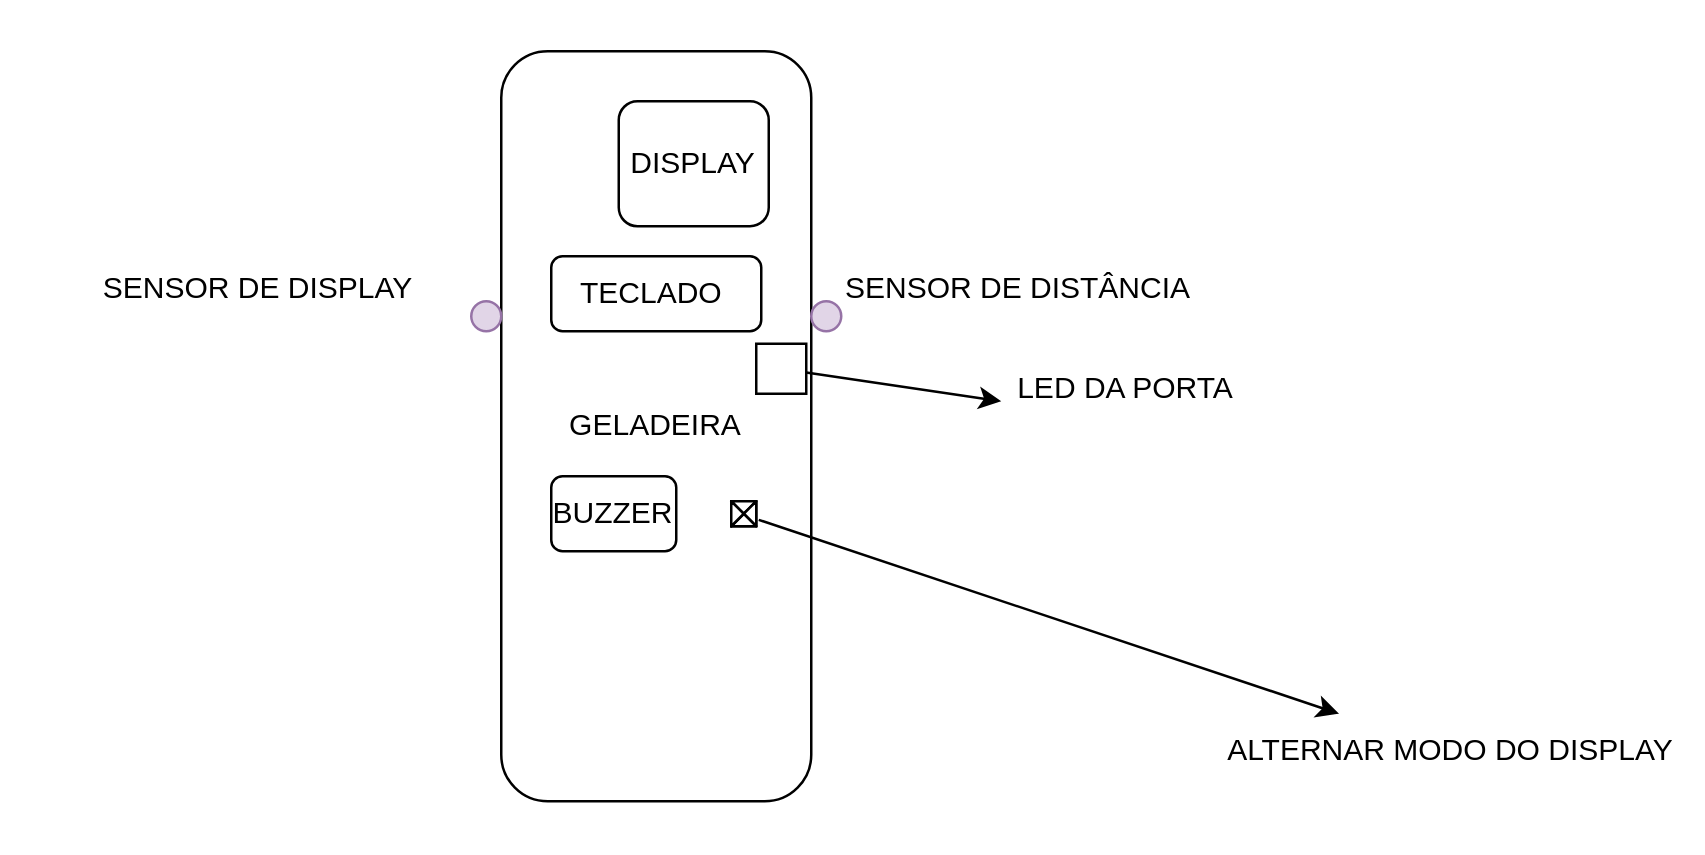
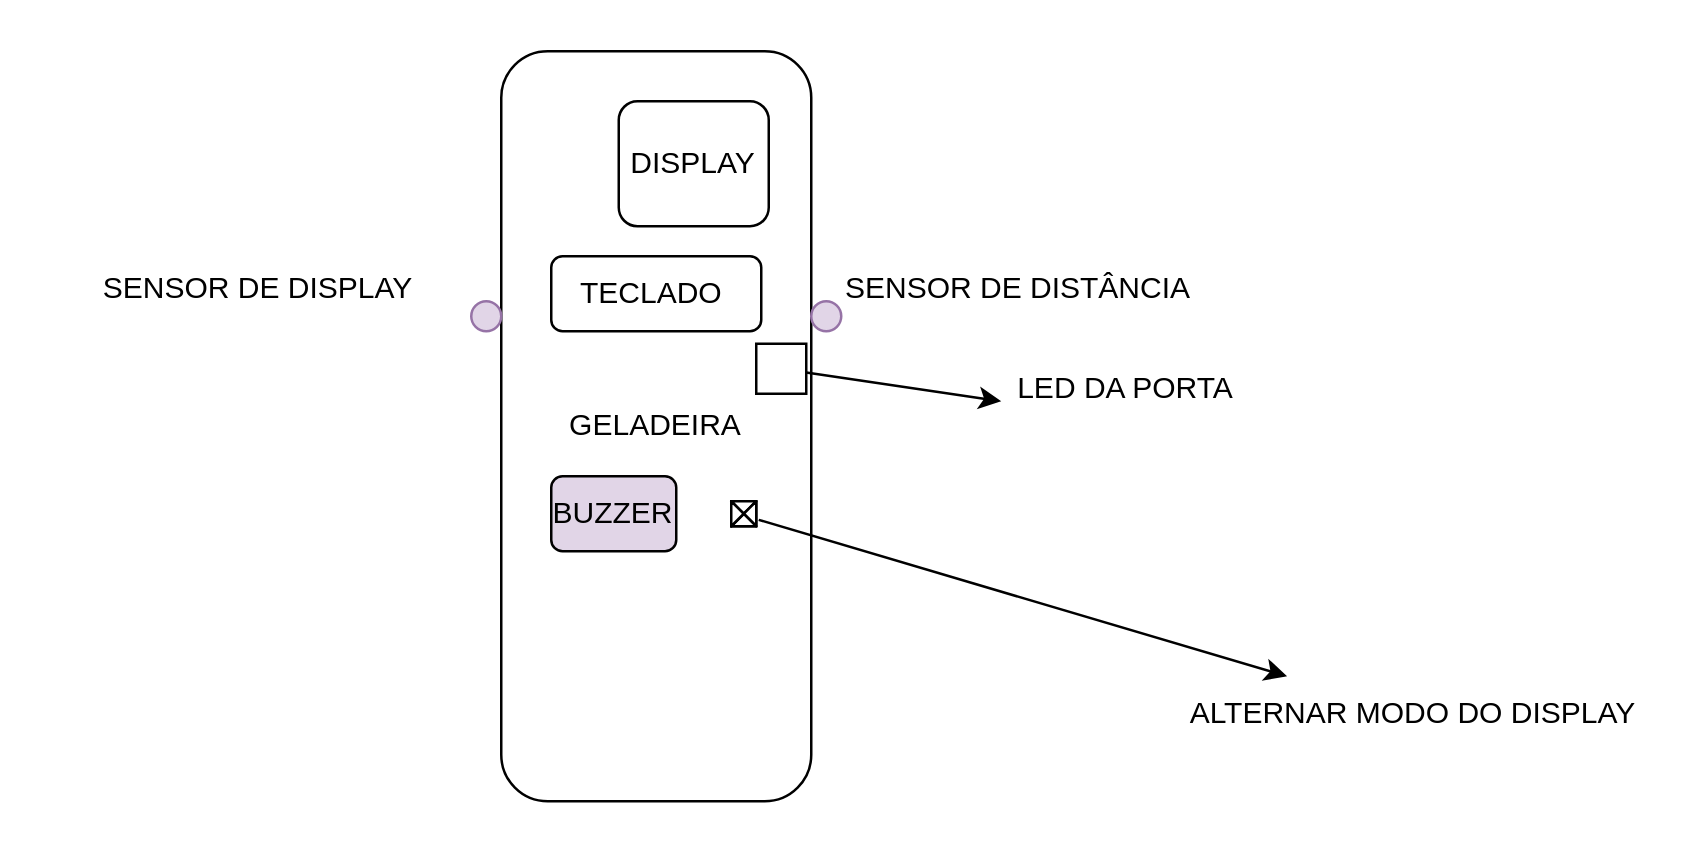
(614, 514) -> (614, 514)
(1451, 751) -> (1414, 714)
